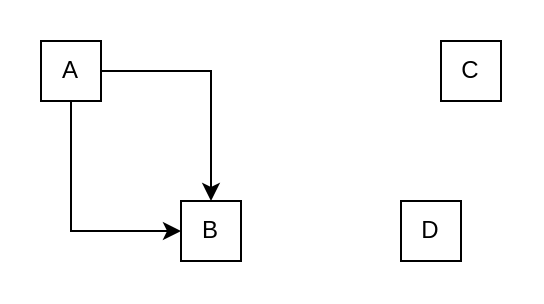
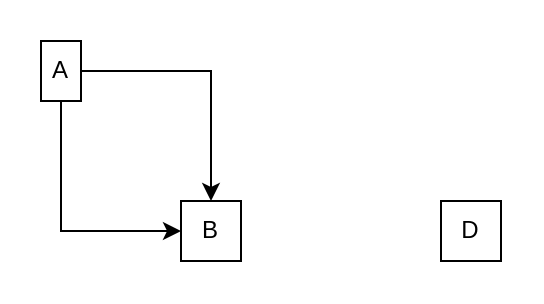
(71, 71) -> (61, 71)
(471, 71) -> none
(431, 231) -> (471, 231)
